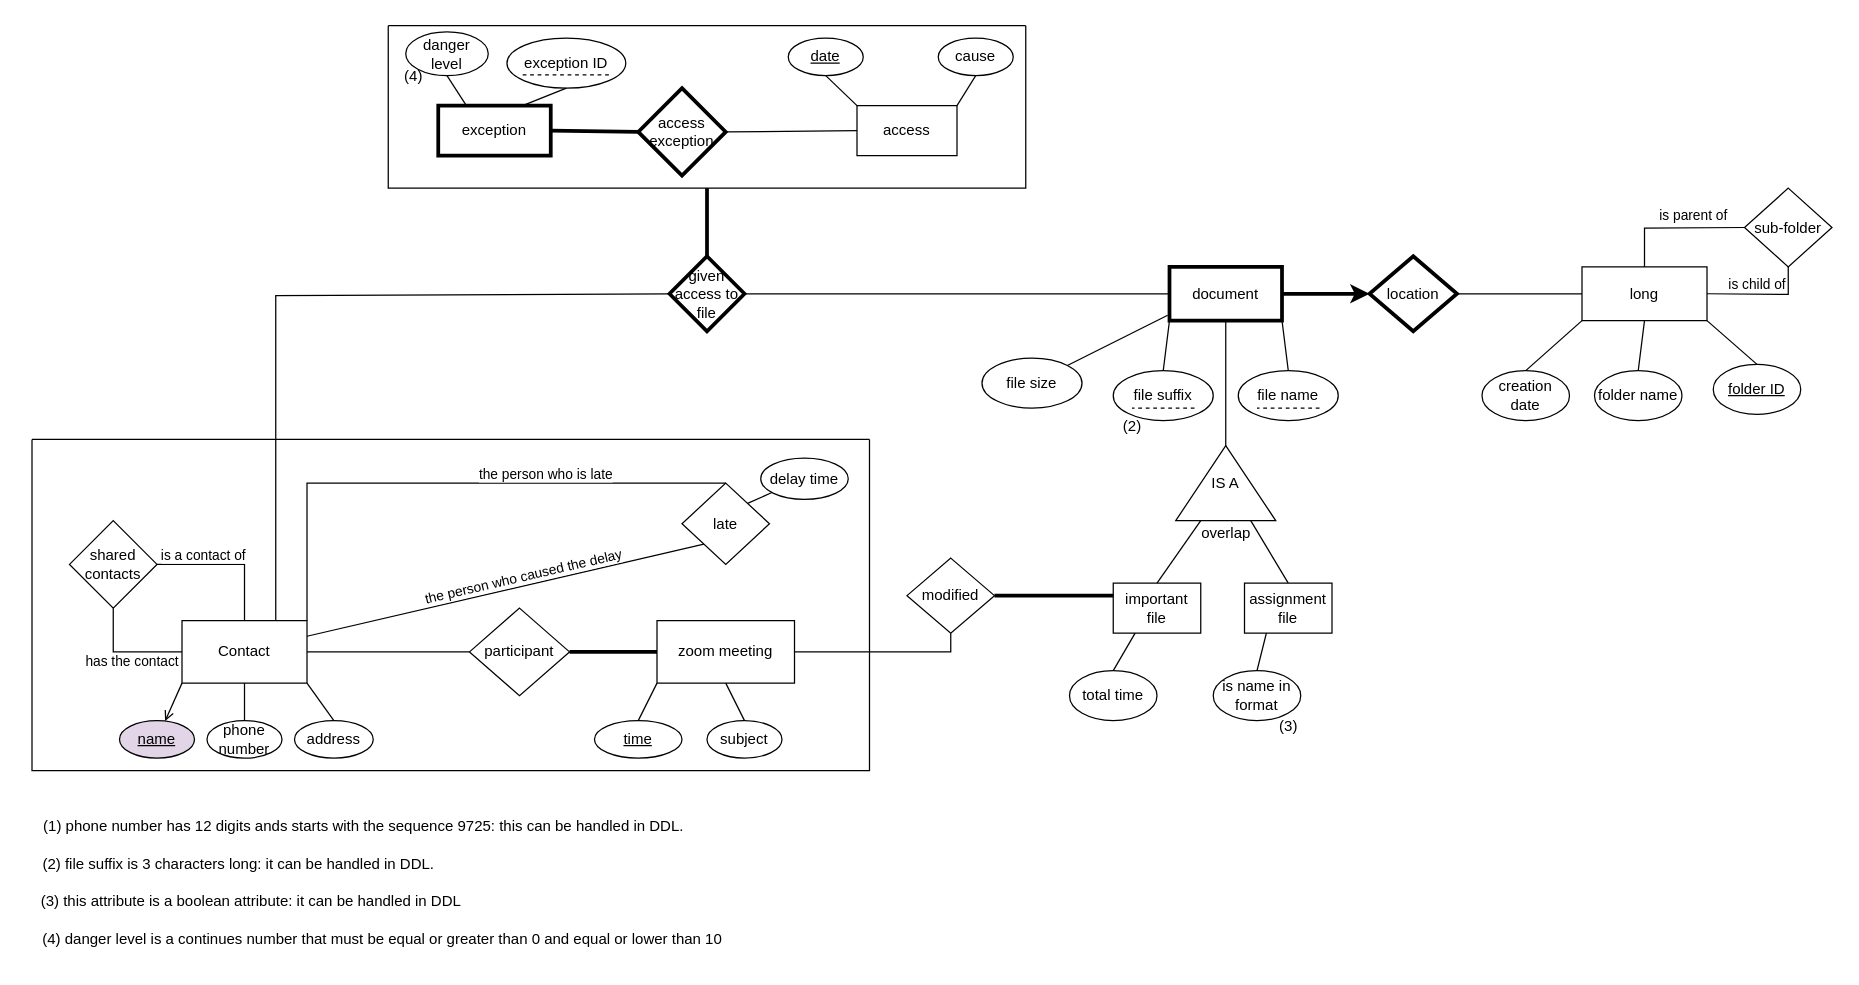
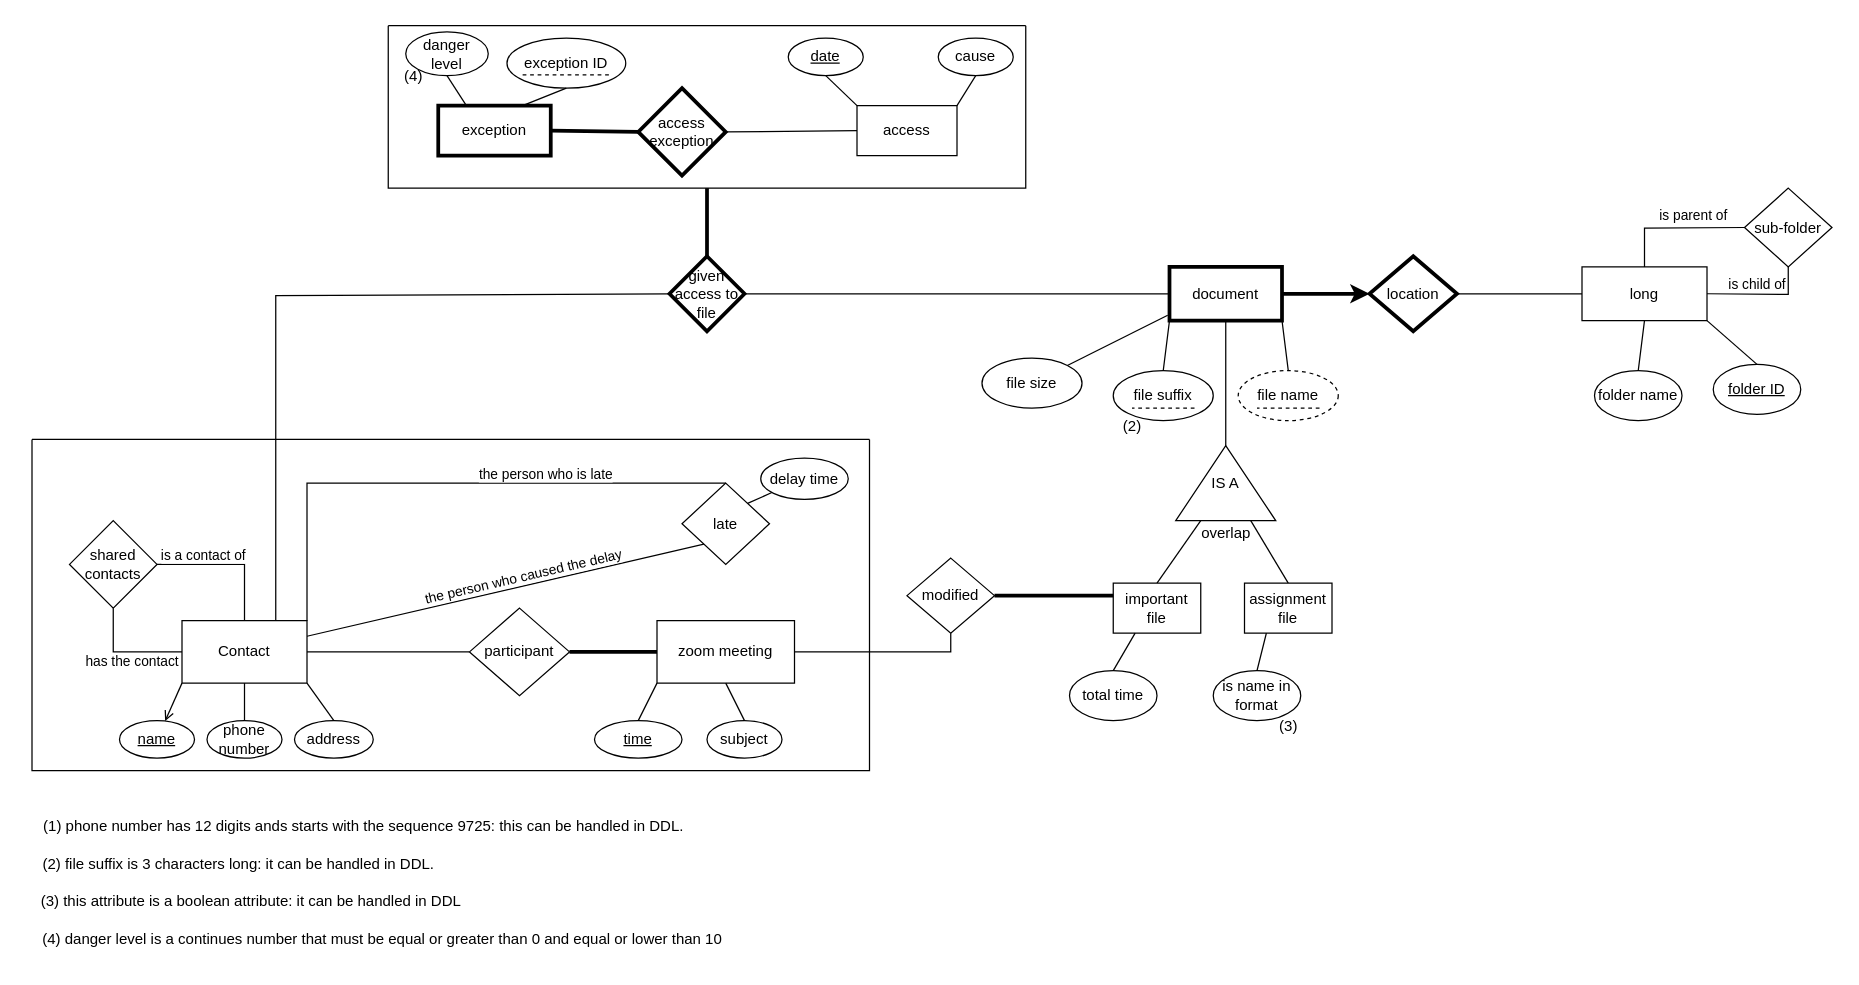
(1553, 346) -> none
(1288, 396) -> (1288, 396)
(1526, 396) -> none
(157, 739) -> (157, 739)
